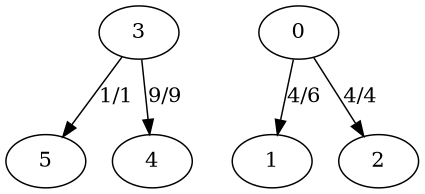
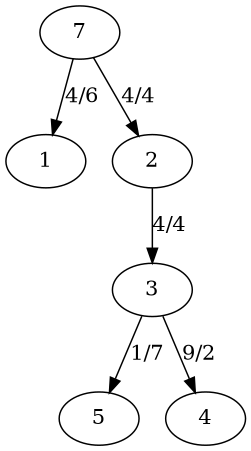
(299, 33) -> (80, 33)
(116, 97) -> (147, 354)
(165, 97) -> (199, 354)
none -> (152, 218)
